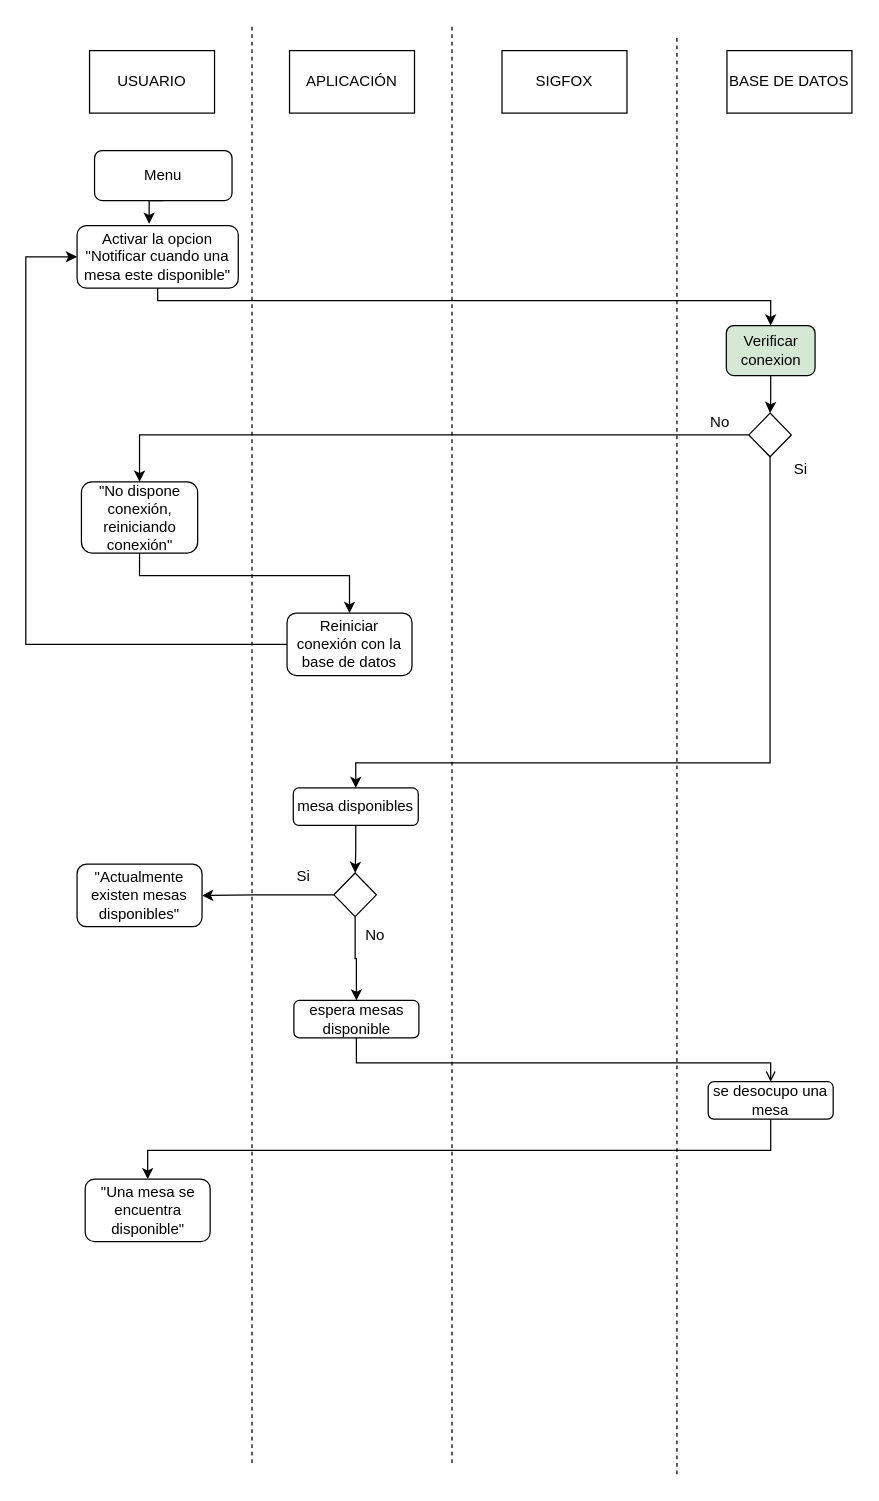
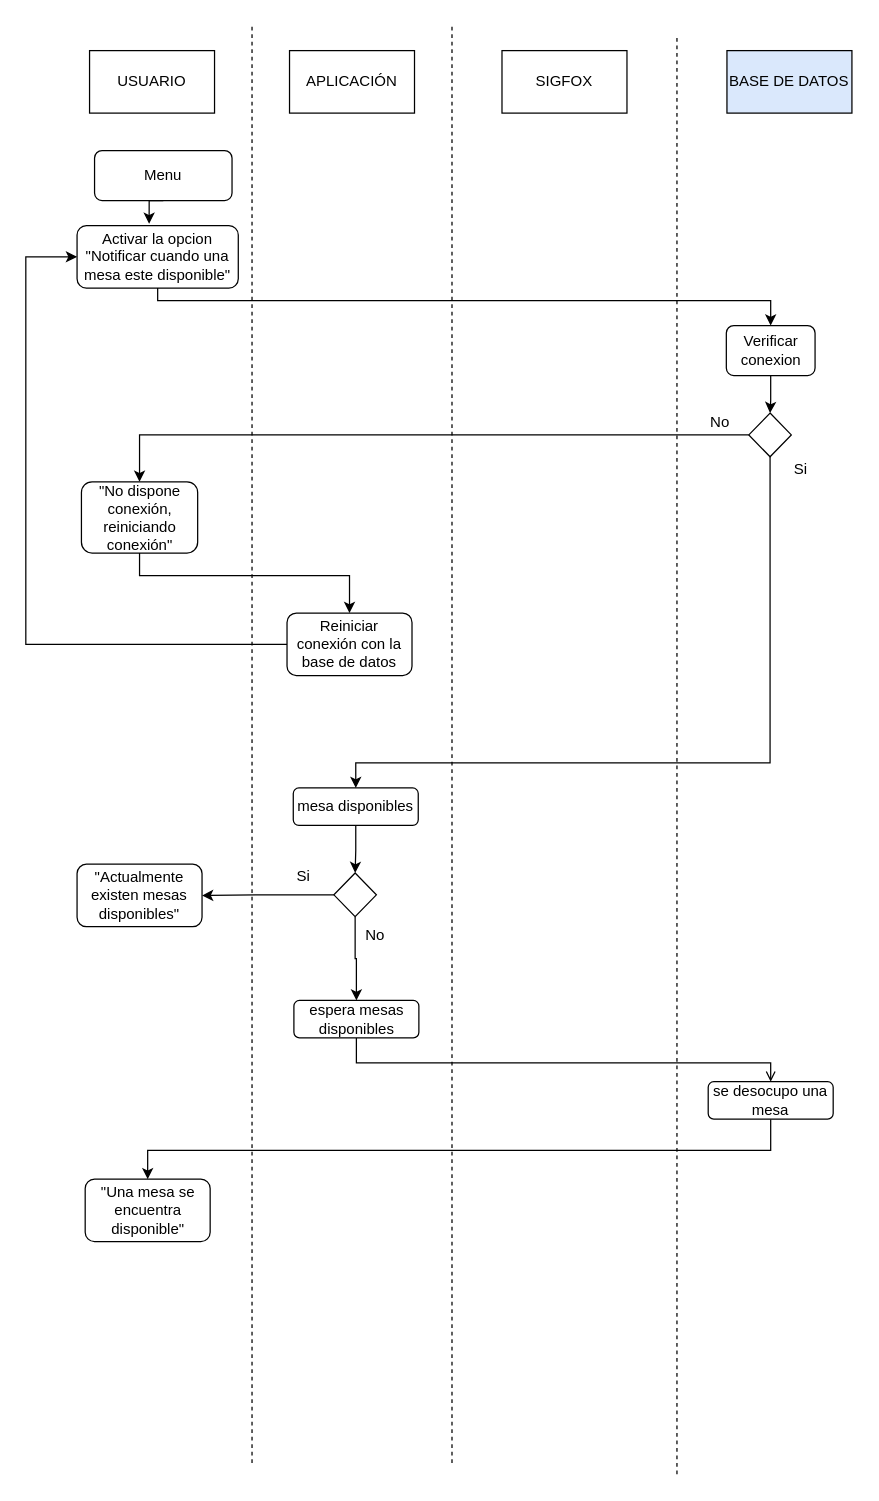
(789, 82) -> (789, 82)
(771, 351) -> (771, 351)
(357, 1019) -> (357, 1019)
